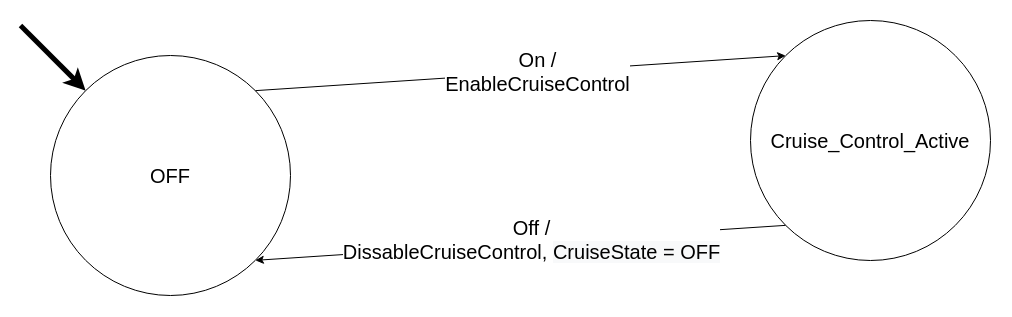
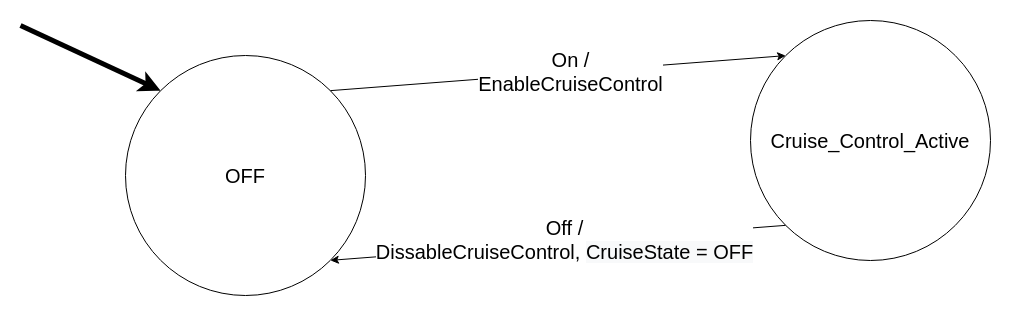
(171, 176) -> (246, 176)
